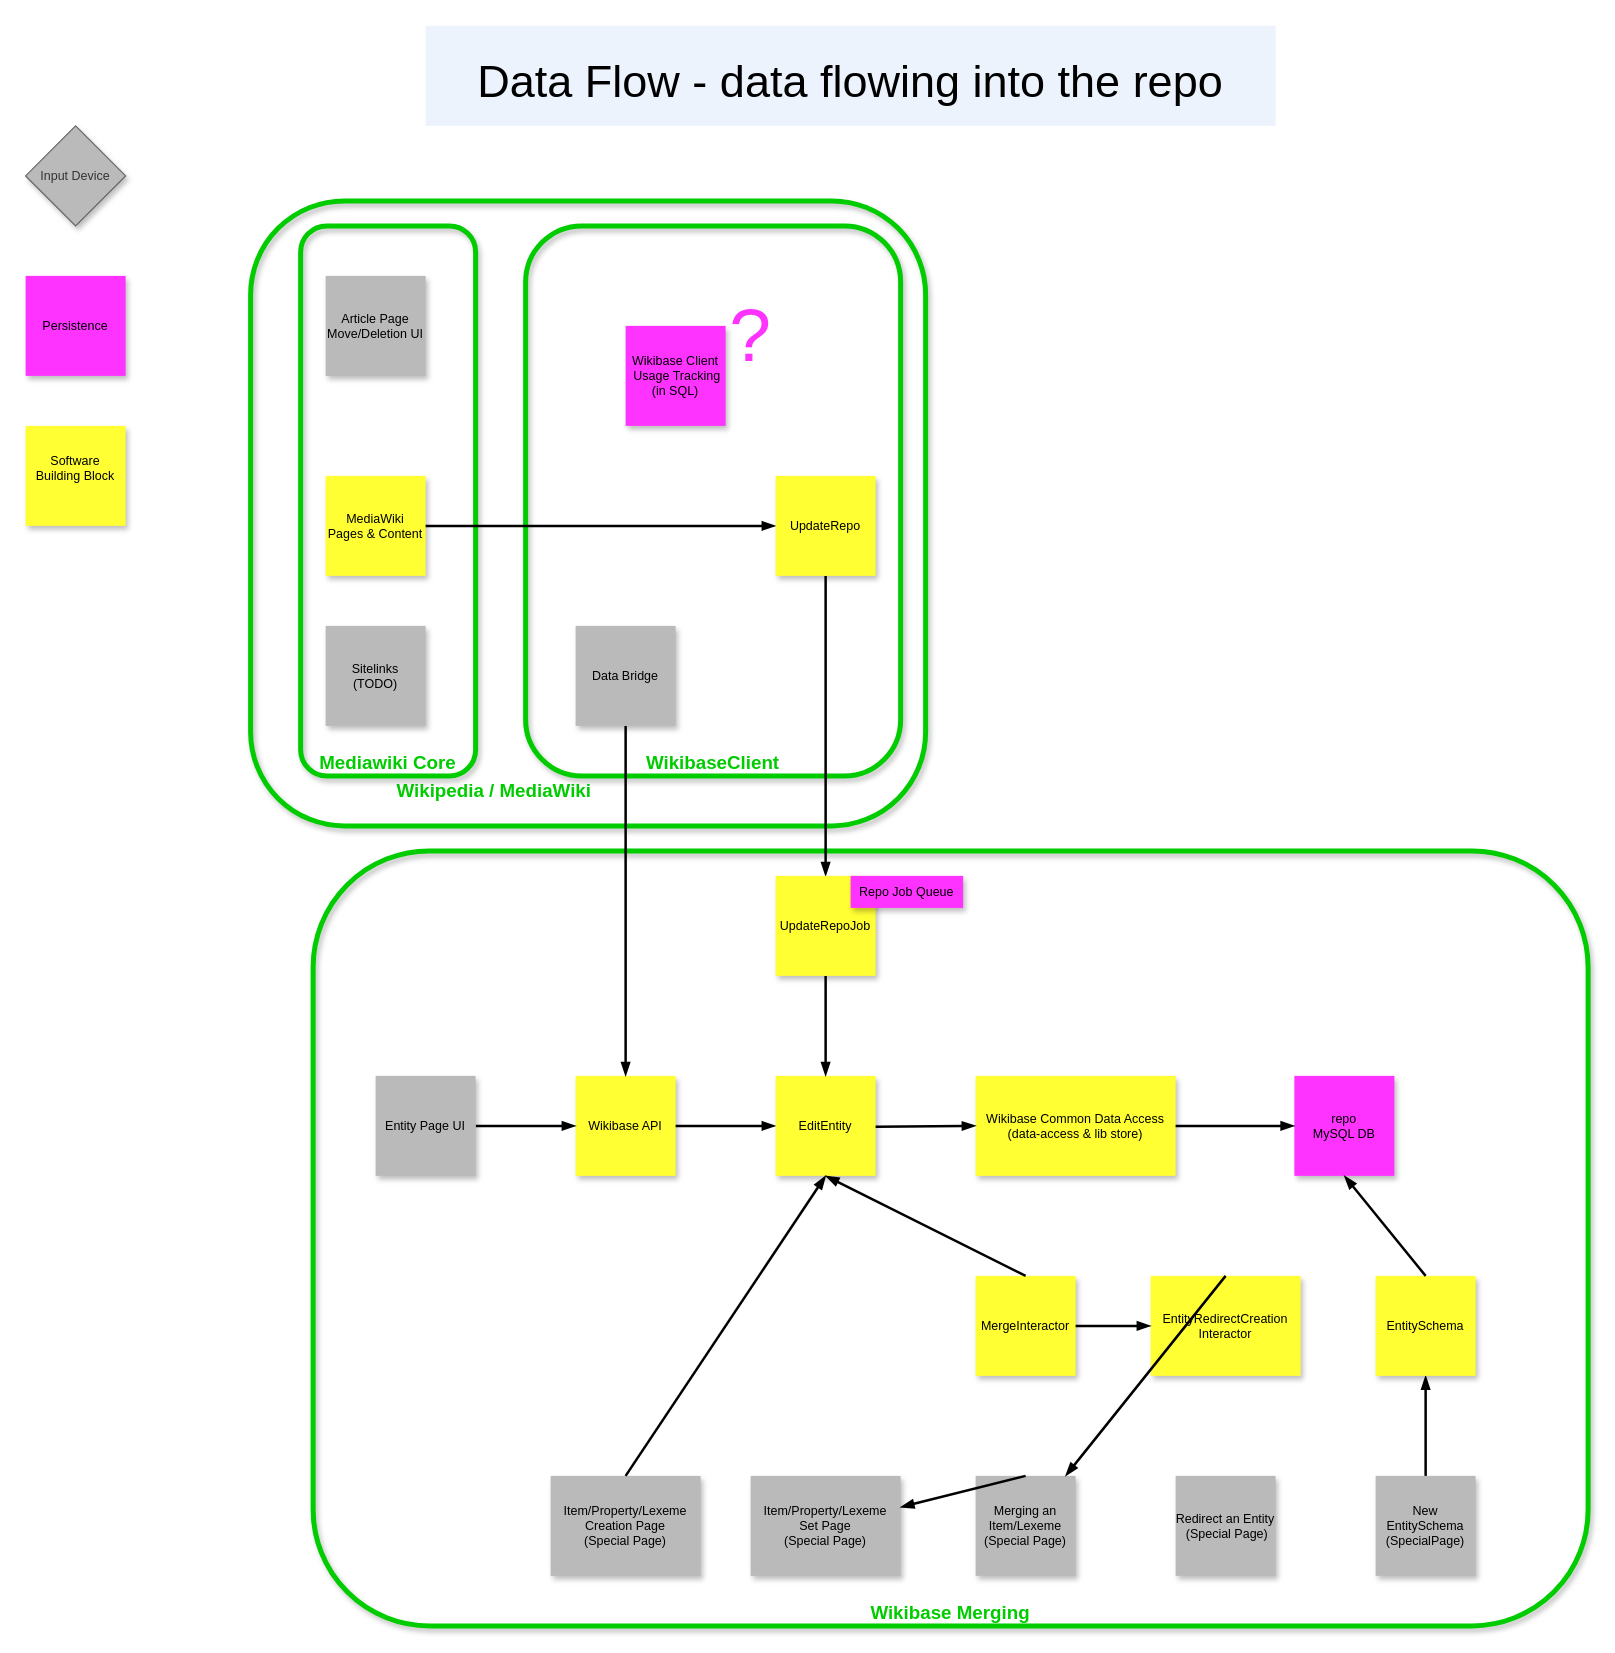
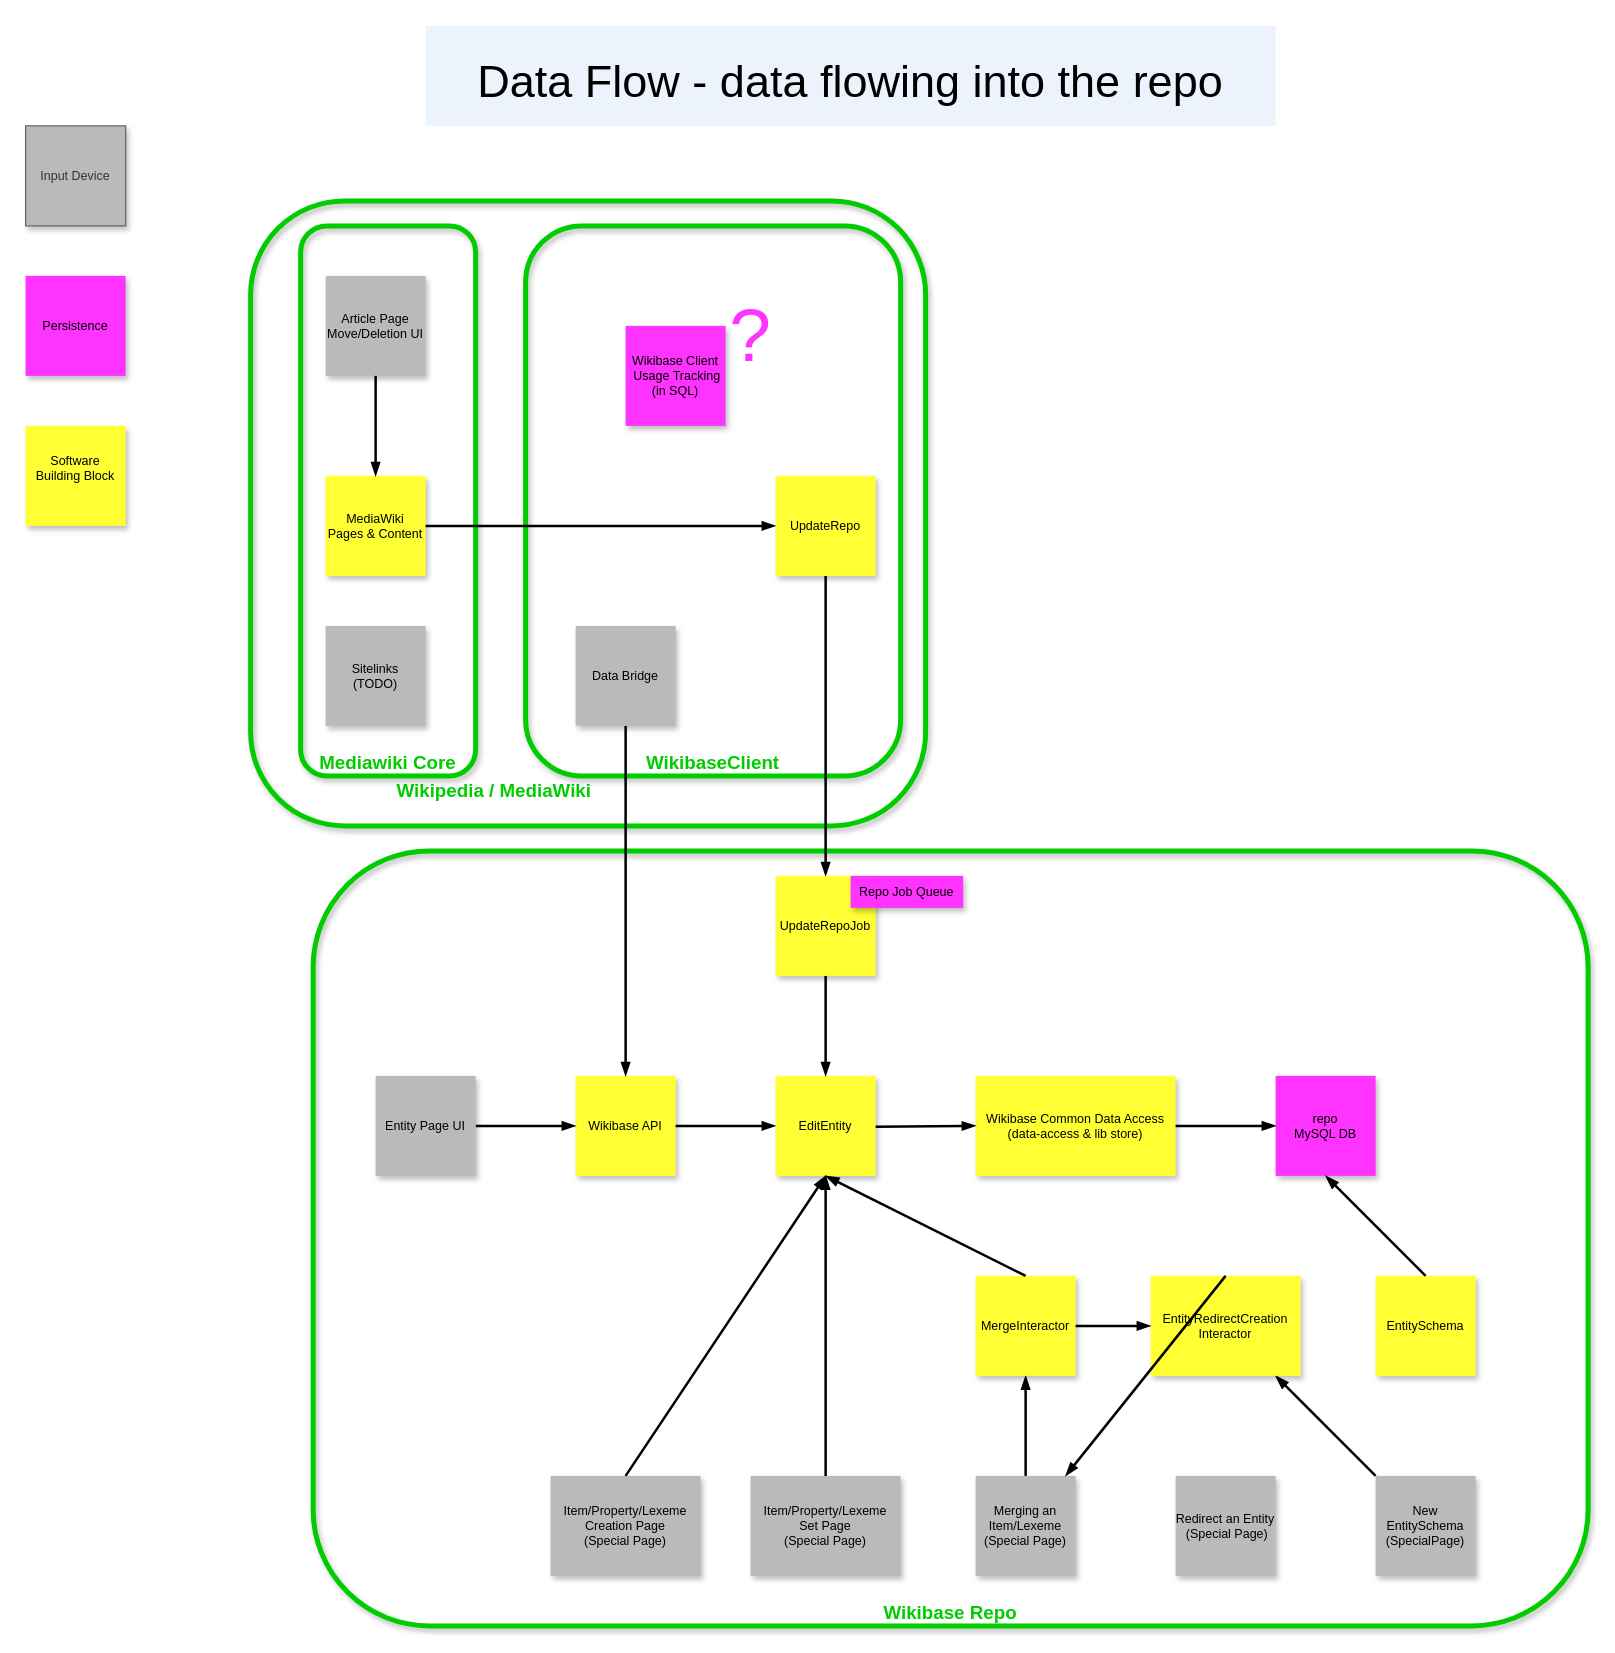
(76, 176) -> (76, 176)
none -> (376, 419)
(1344, 1126) -> (1326, 1126)
none -> (826, 1333)
(1426, 1433) -> (1330, 1430)
(969, 1490) -> (1026, 1433)
(950, 1613) -> (950, 1613)
